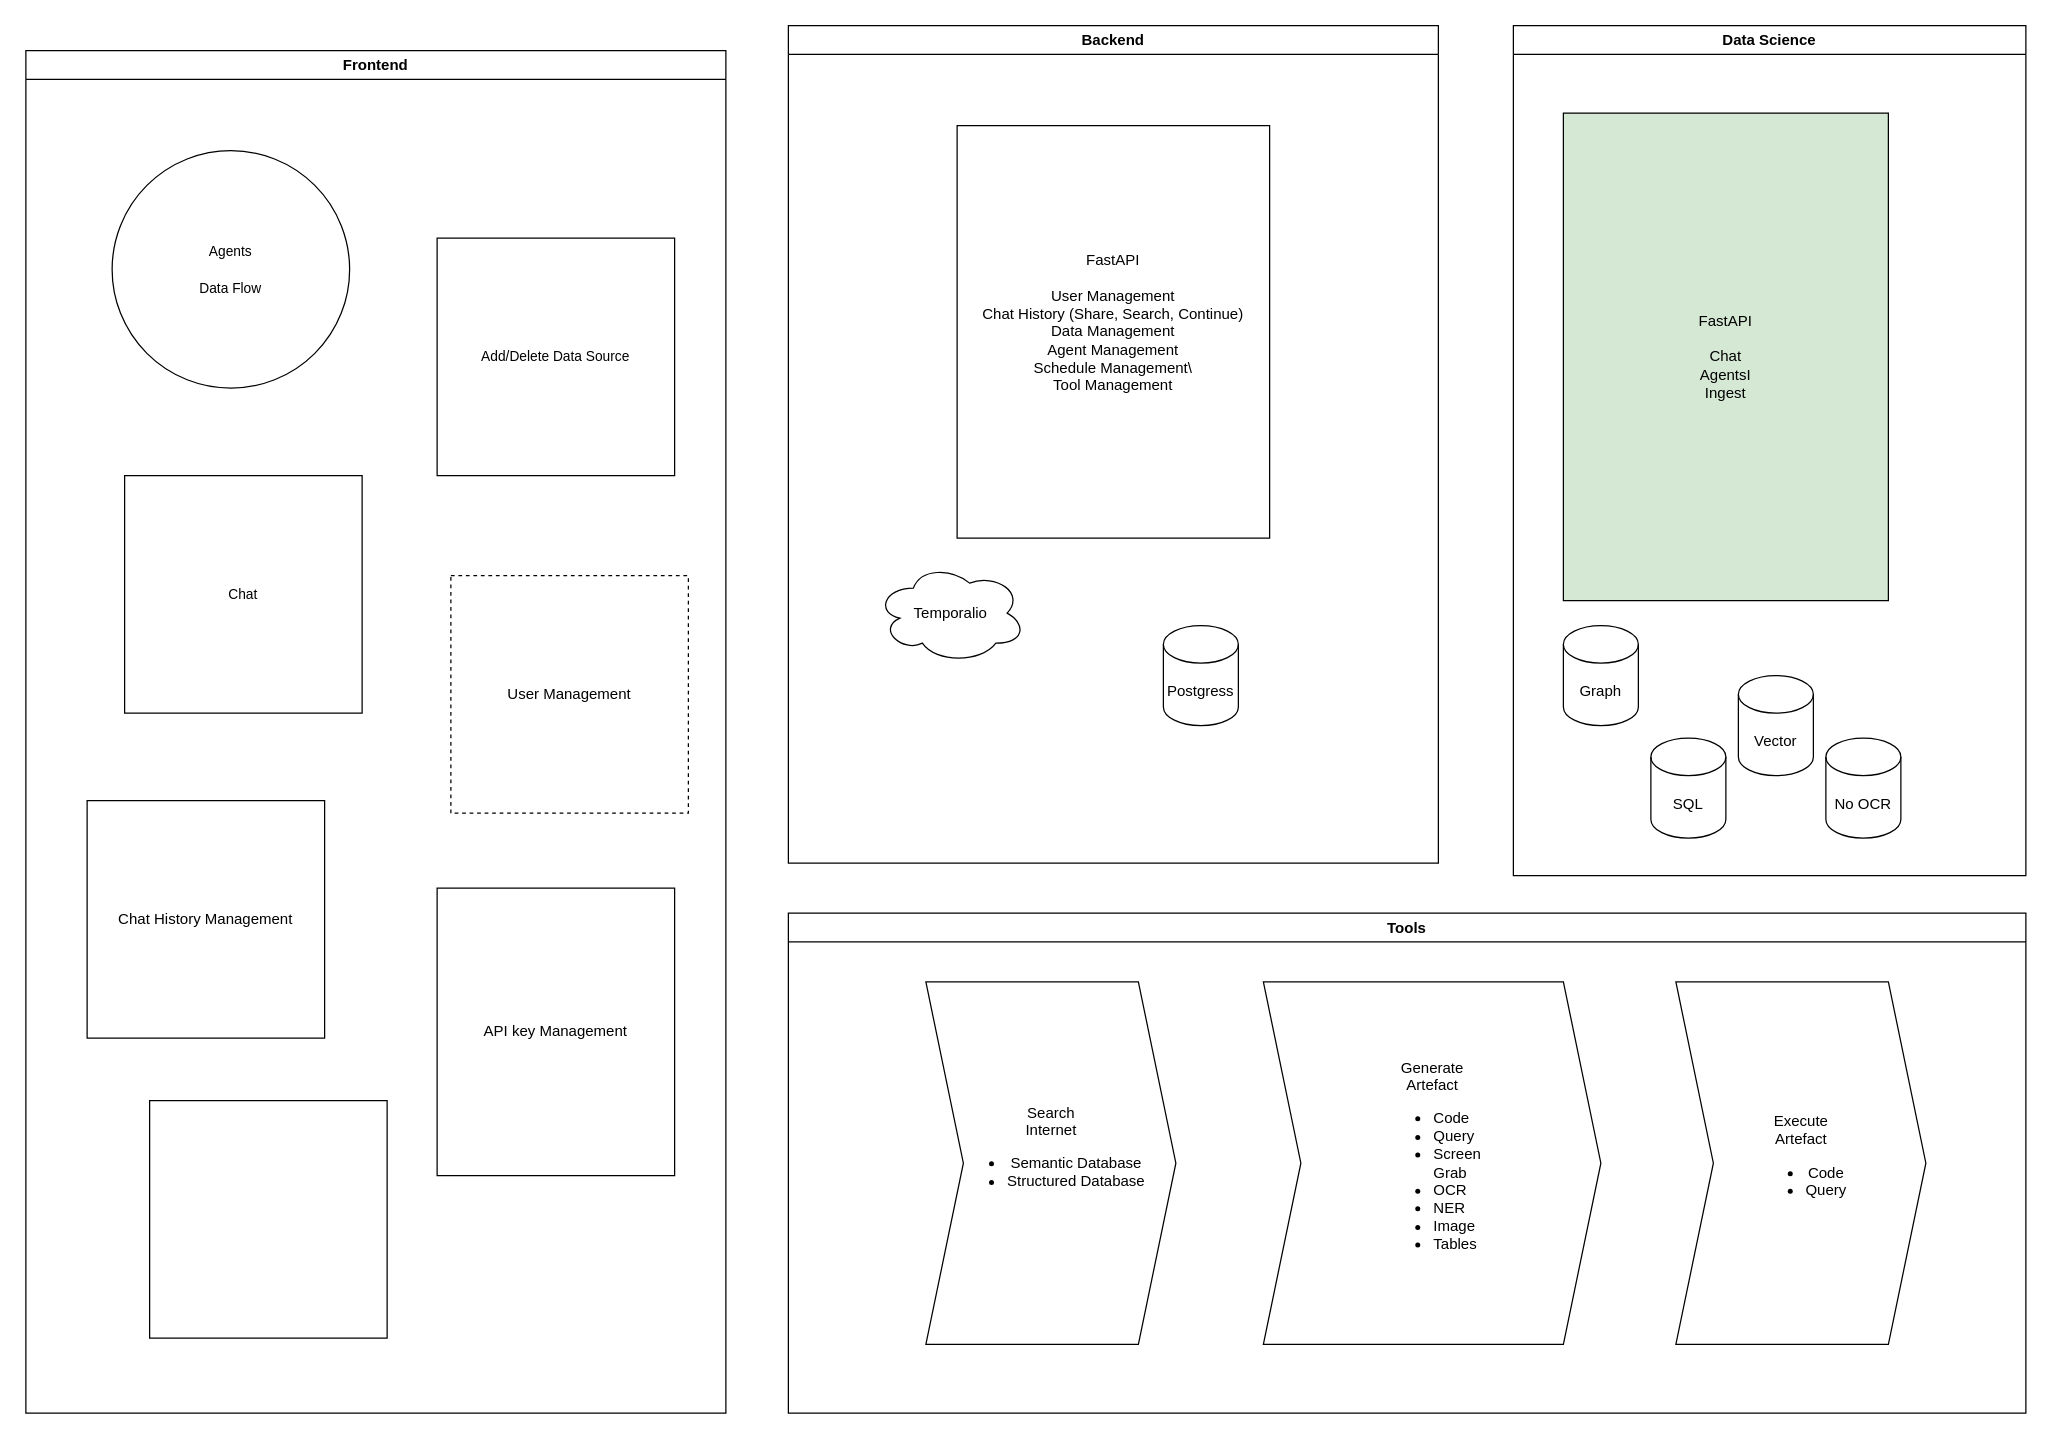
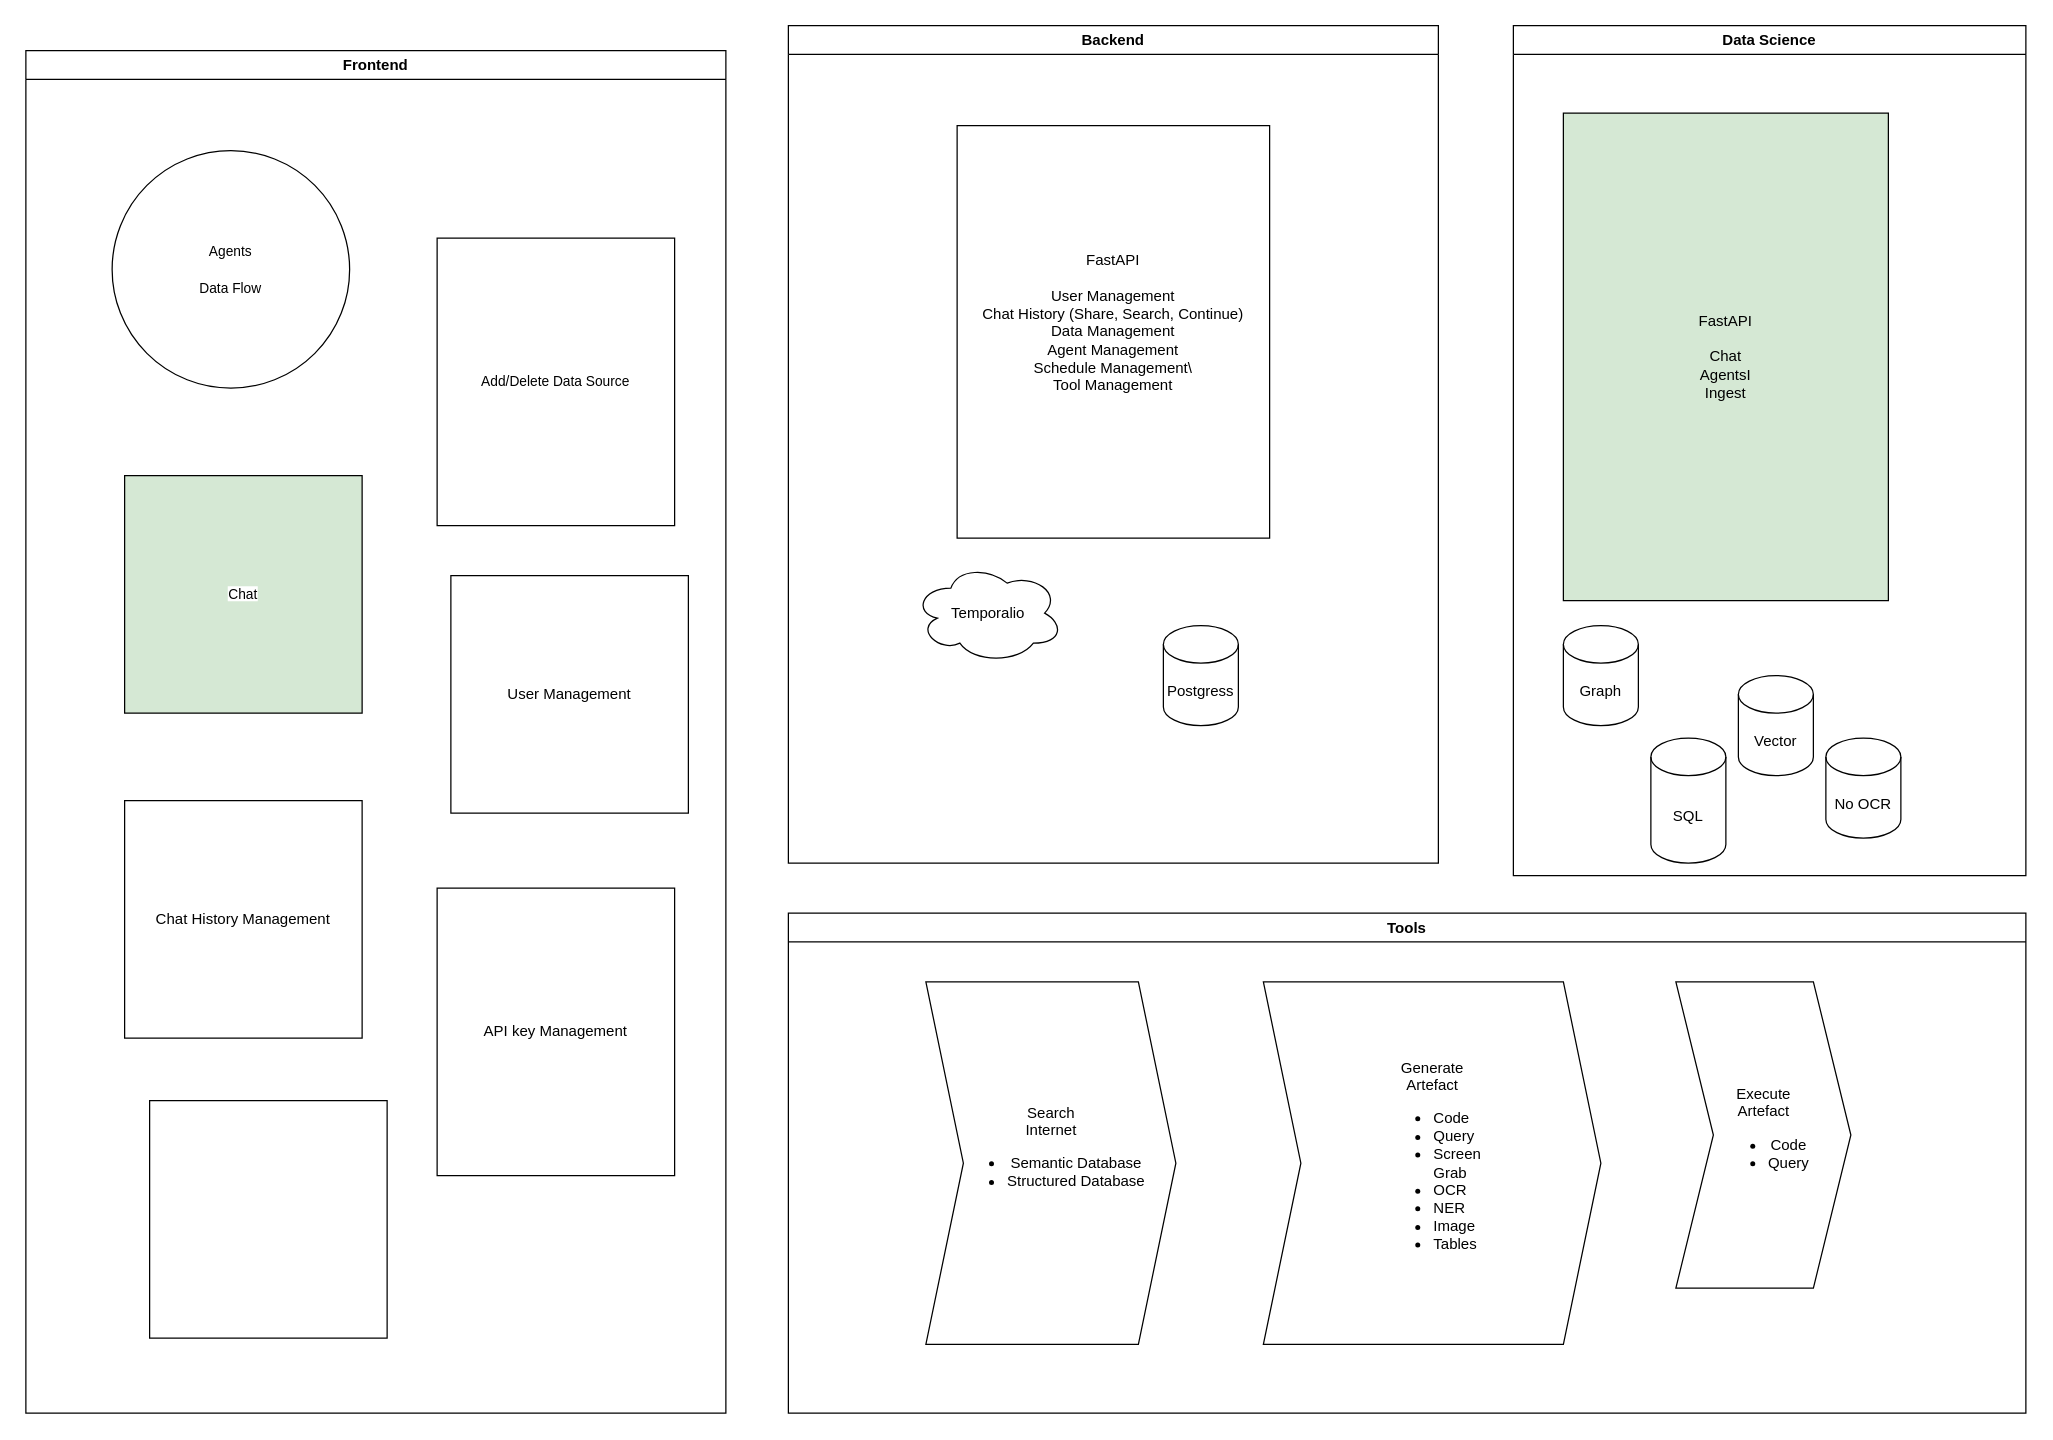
(556, 357) -> (556, 382)
(243, 594) -> (243, 594)
(951, 613) -> (988, 613)
(569, 694) -> (569, 694)
(1688, 788) -> (1688, 801)
(206, 919) -> (243, 919)
(1801, 1163) -> (1763, 1135)
